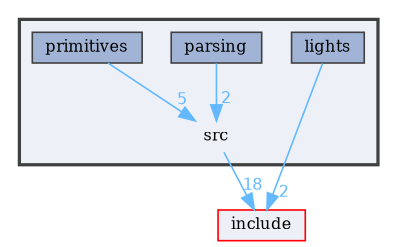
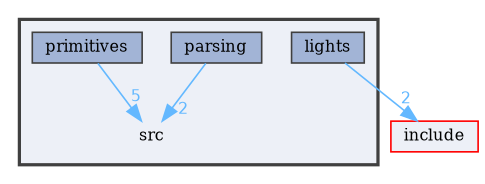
(236, 175) -> none
